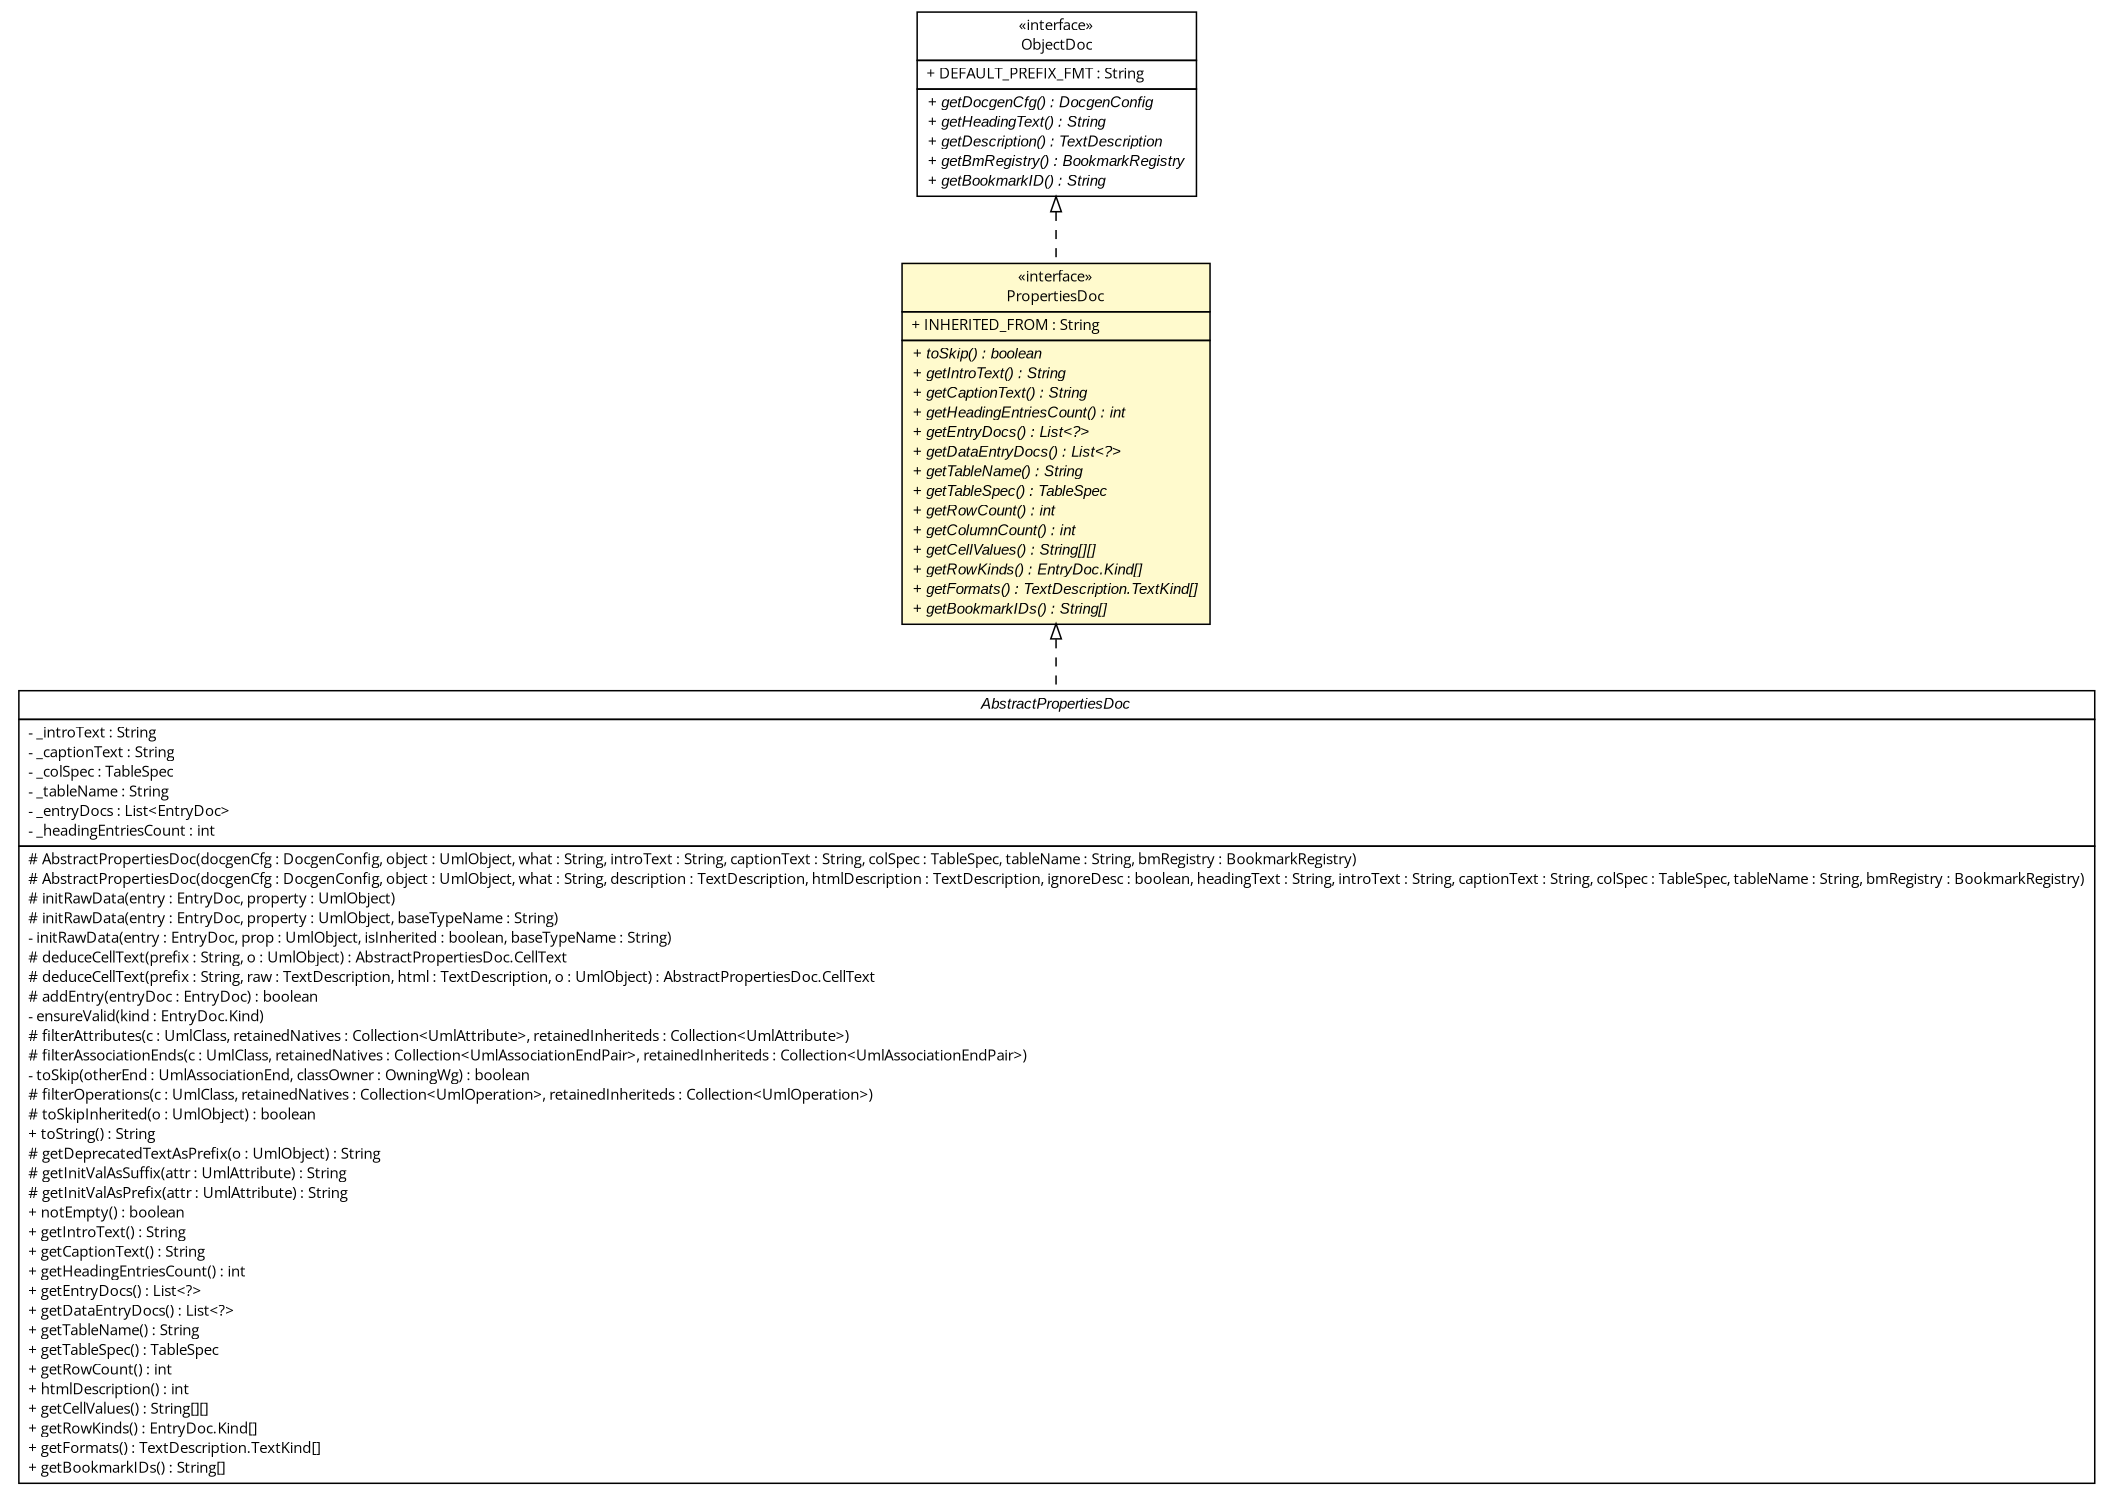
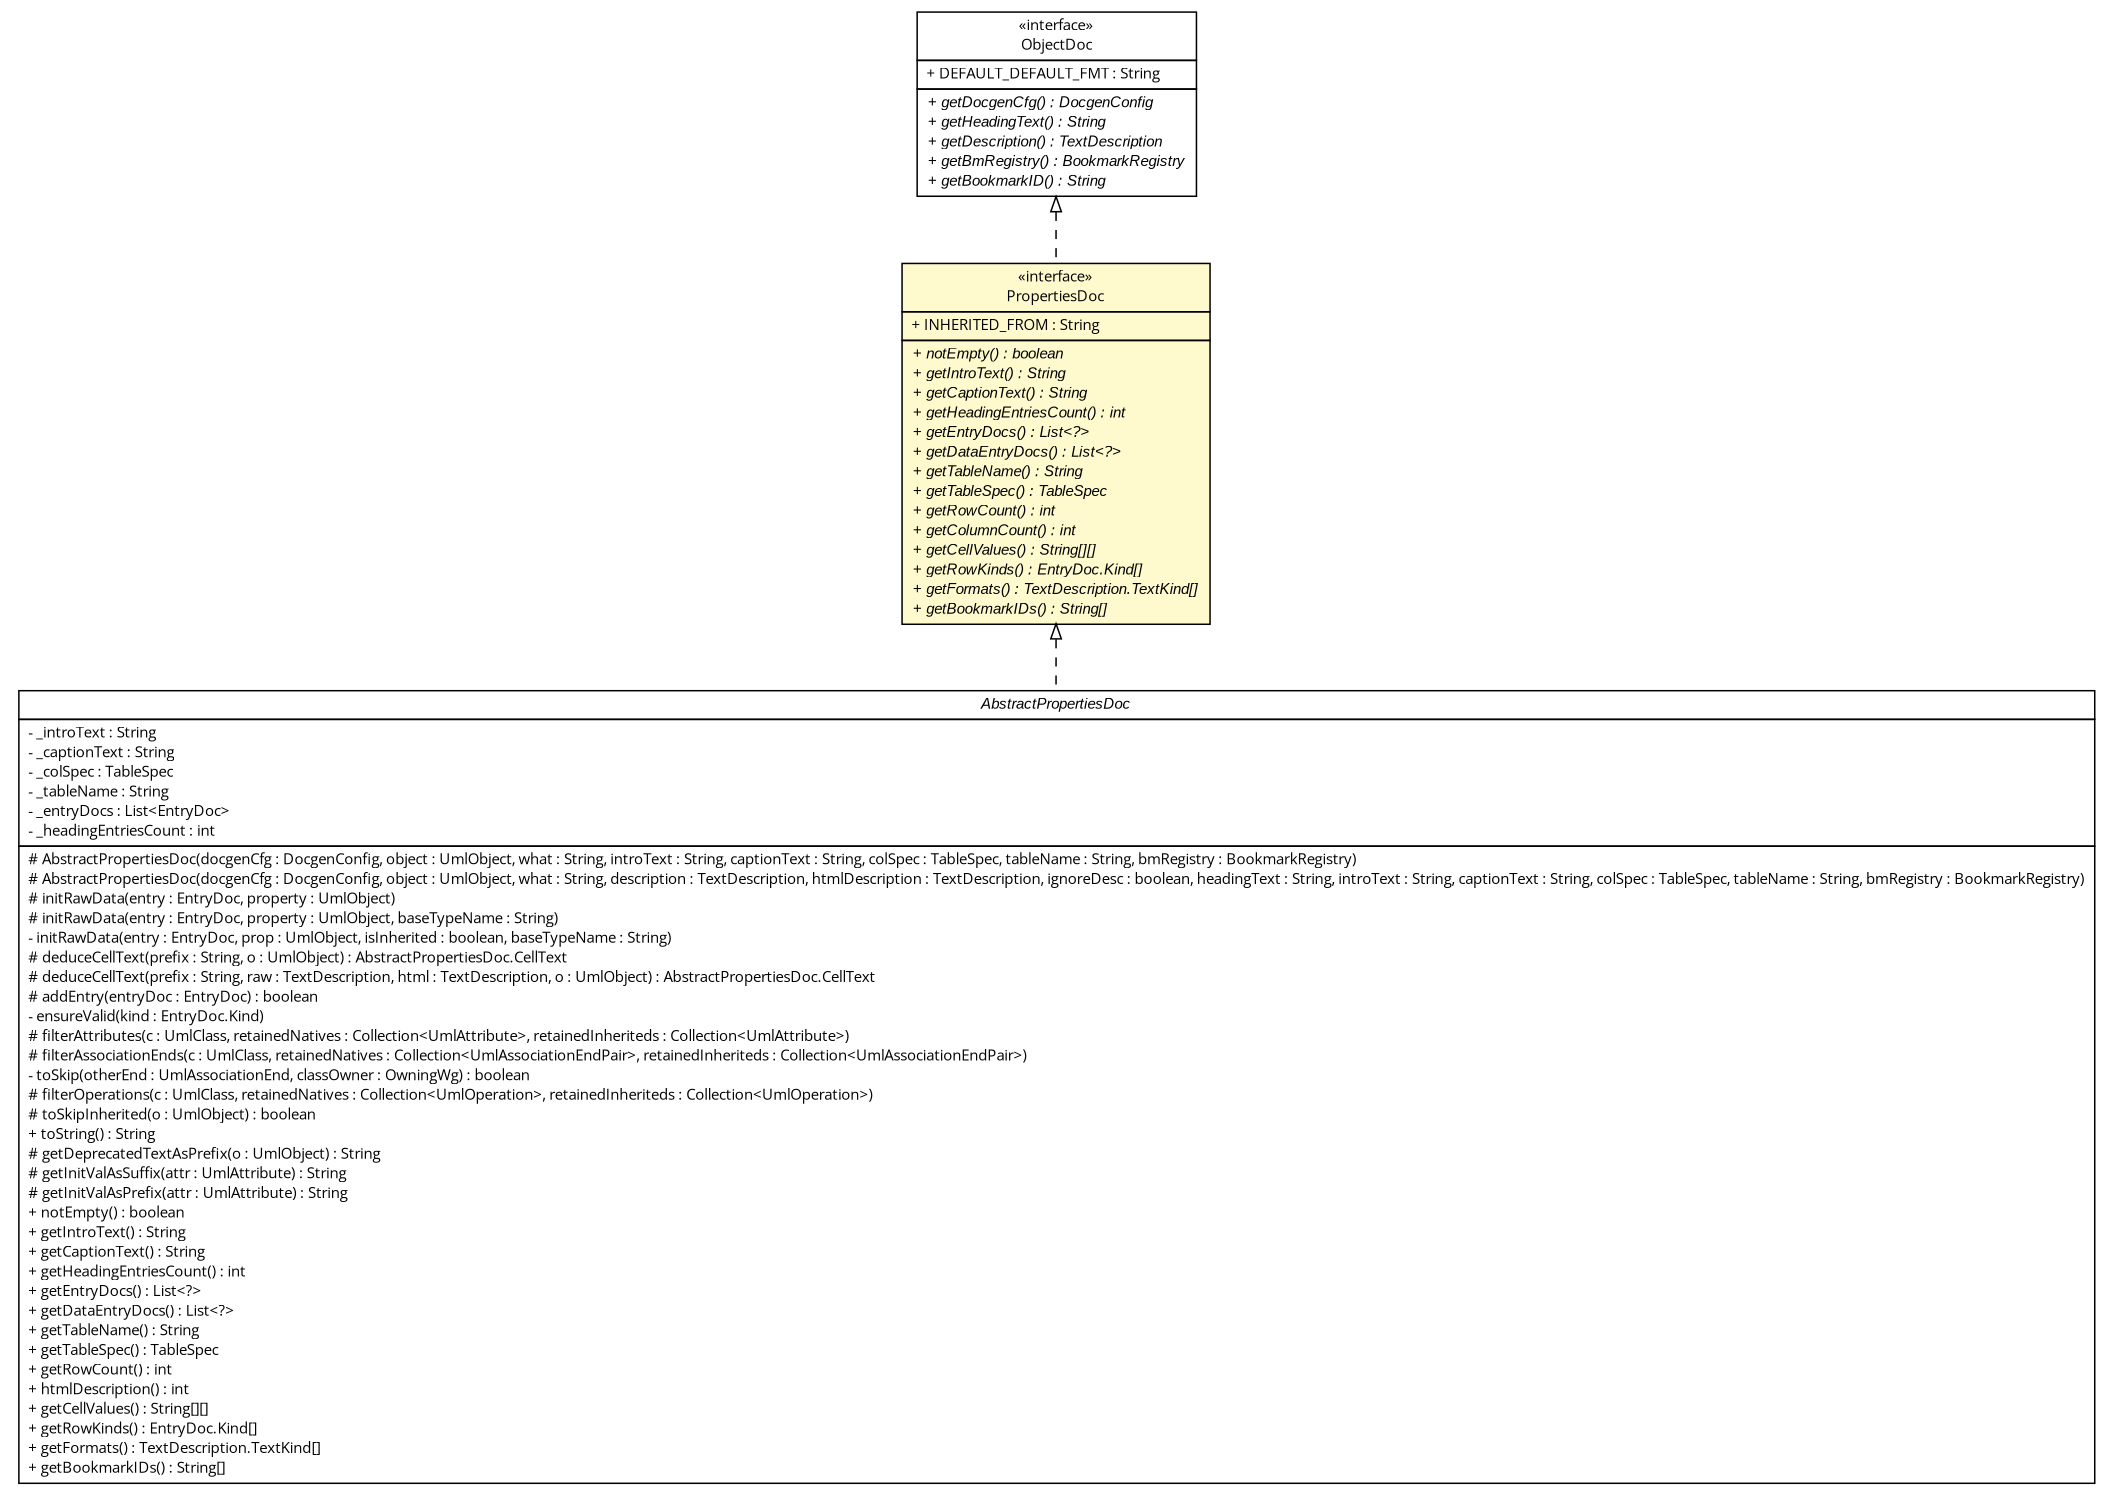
(1036, 74) -> (1044, 74)
(978, 354) -> (988, 354)
